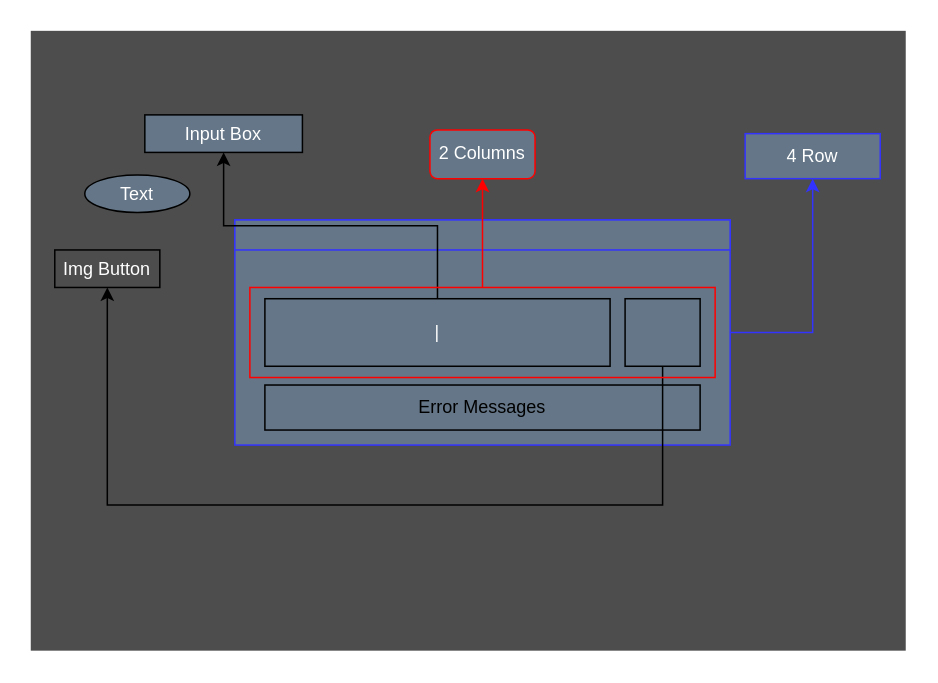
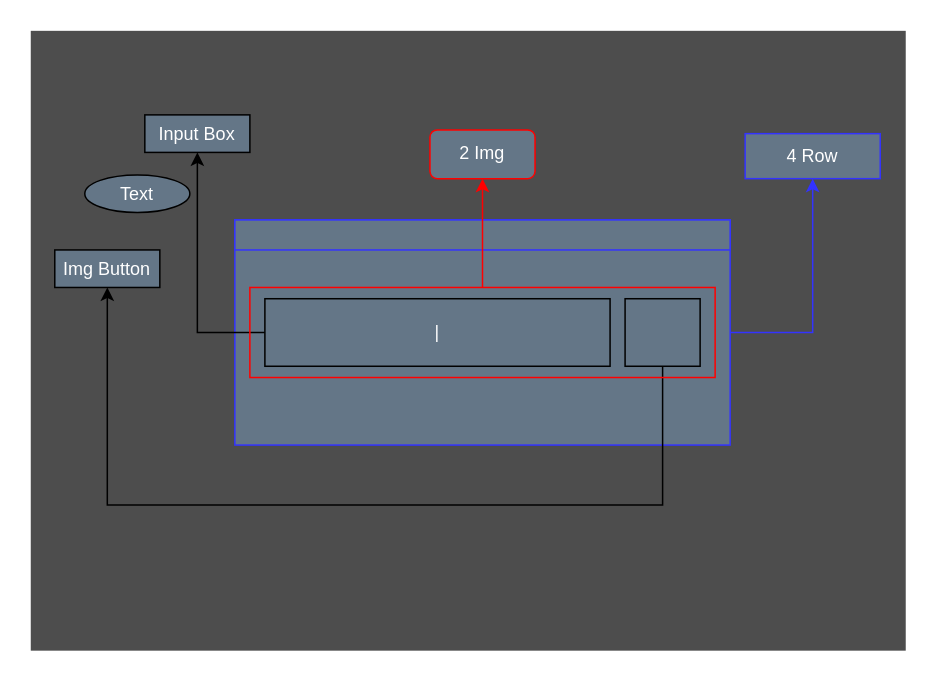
(224, 134) -> (197, 134)
(482, 154) -> (482, 154)
(107, 269) -> (107, 269)
(482, 407) -> none
